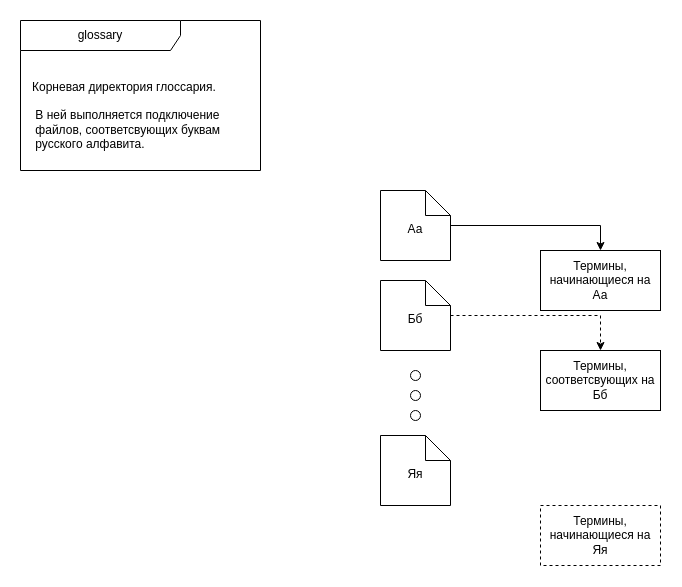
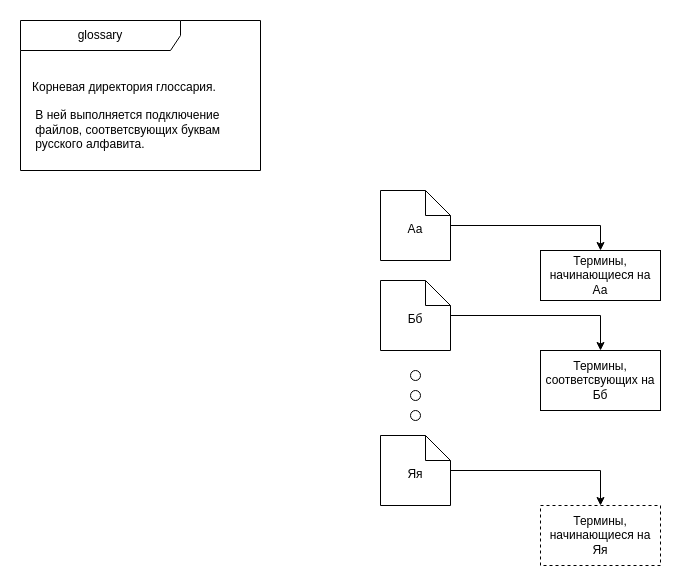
(601, 281) -> (601, 276)
(540, 316) -> (540, 316)
none -> (540, 471)
